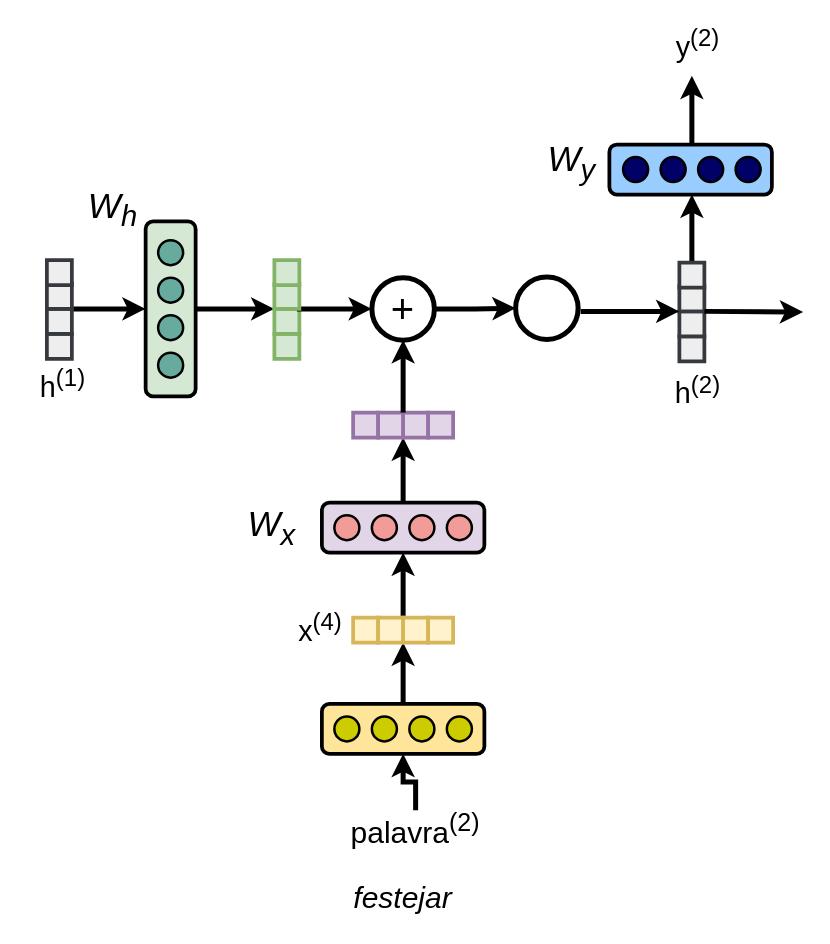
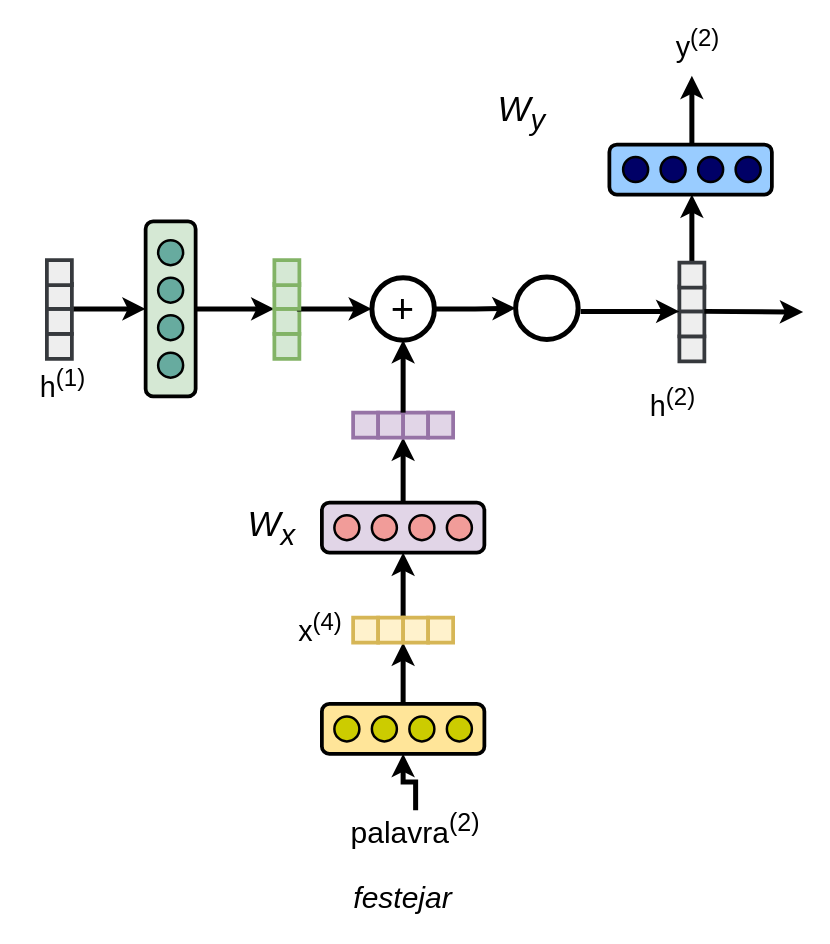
(572, 163) -> (522, 113)
(113, 209) -> none
(698, 390) -> (673, 403)
